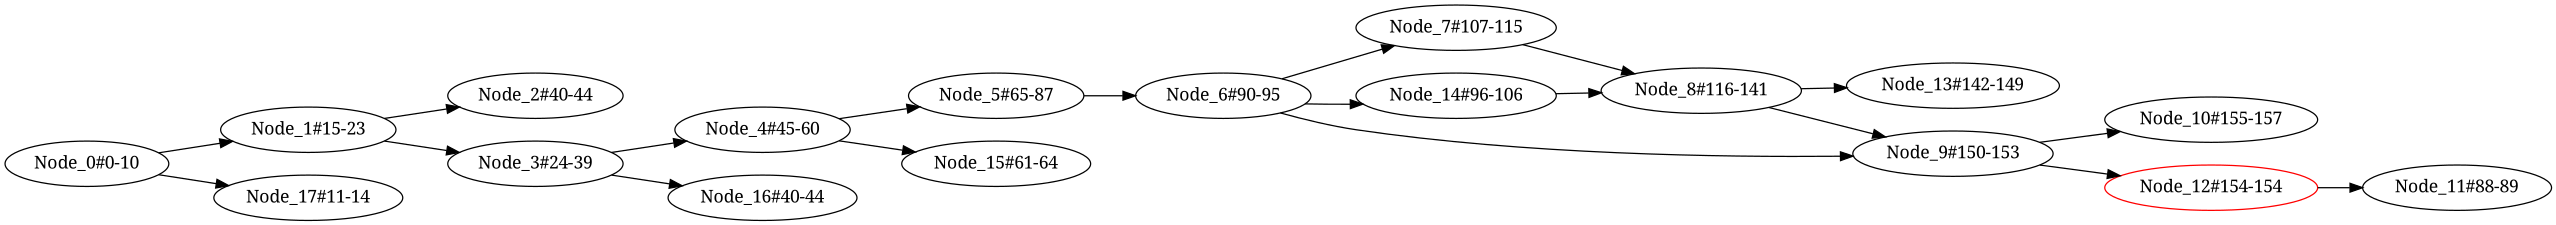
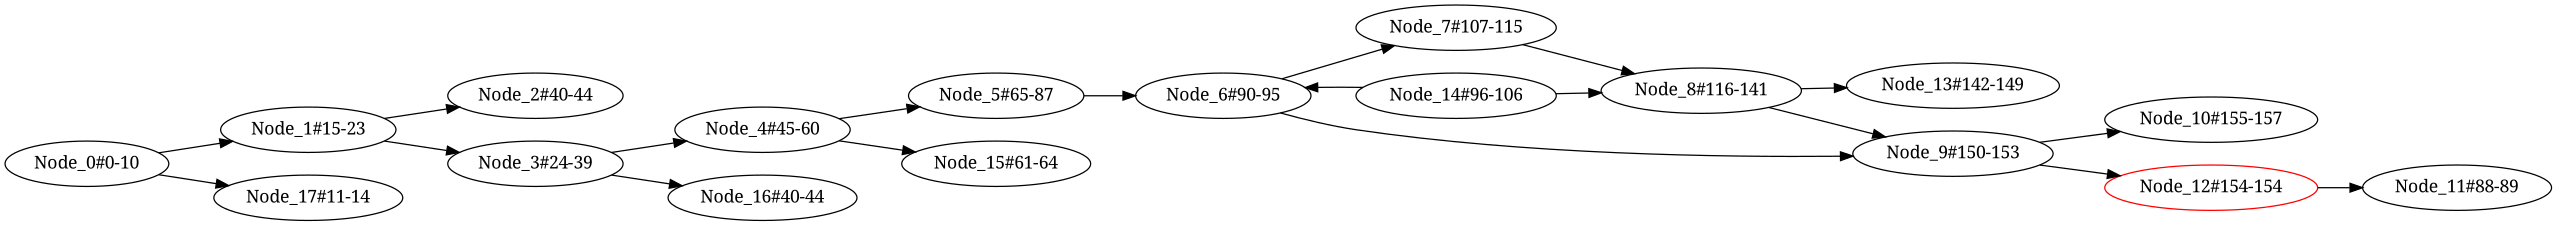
(1328, 104) -> (1340, 87)
